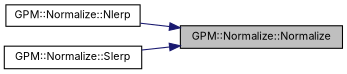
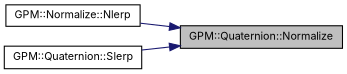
(261, 37) -> (261, 37)
(73, 57) -> (73, 57)
